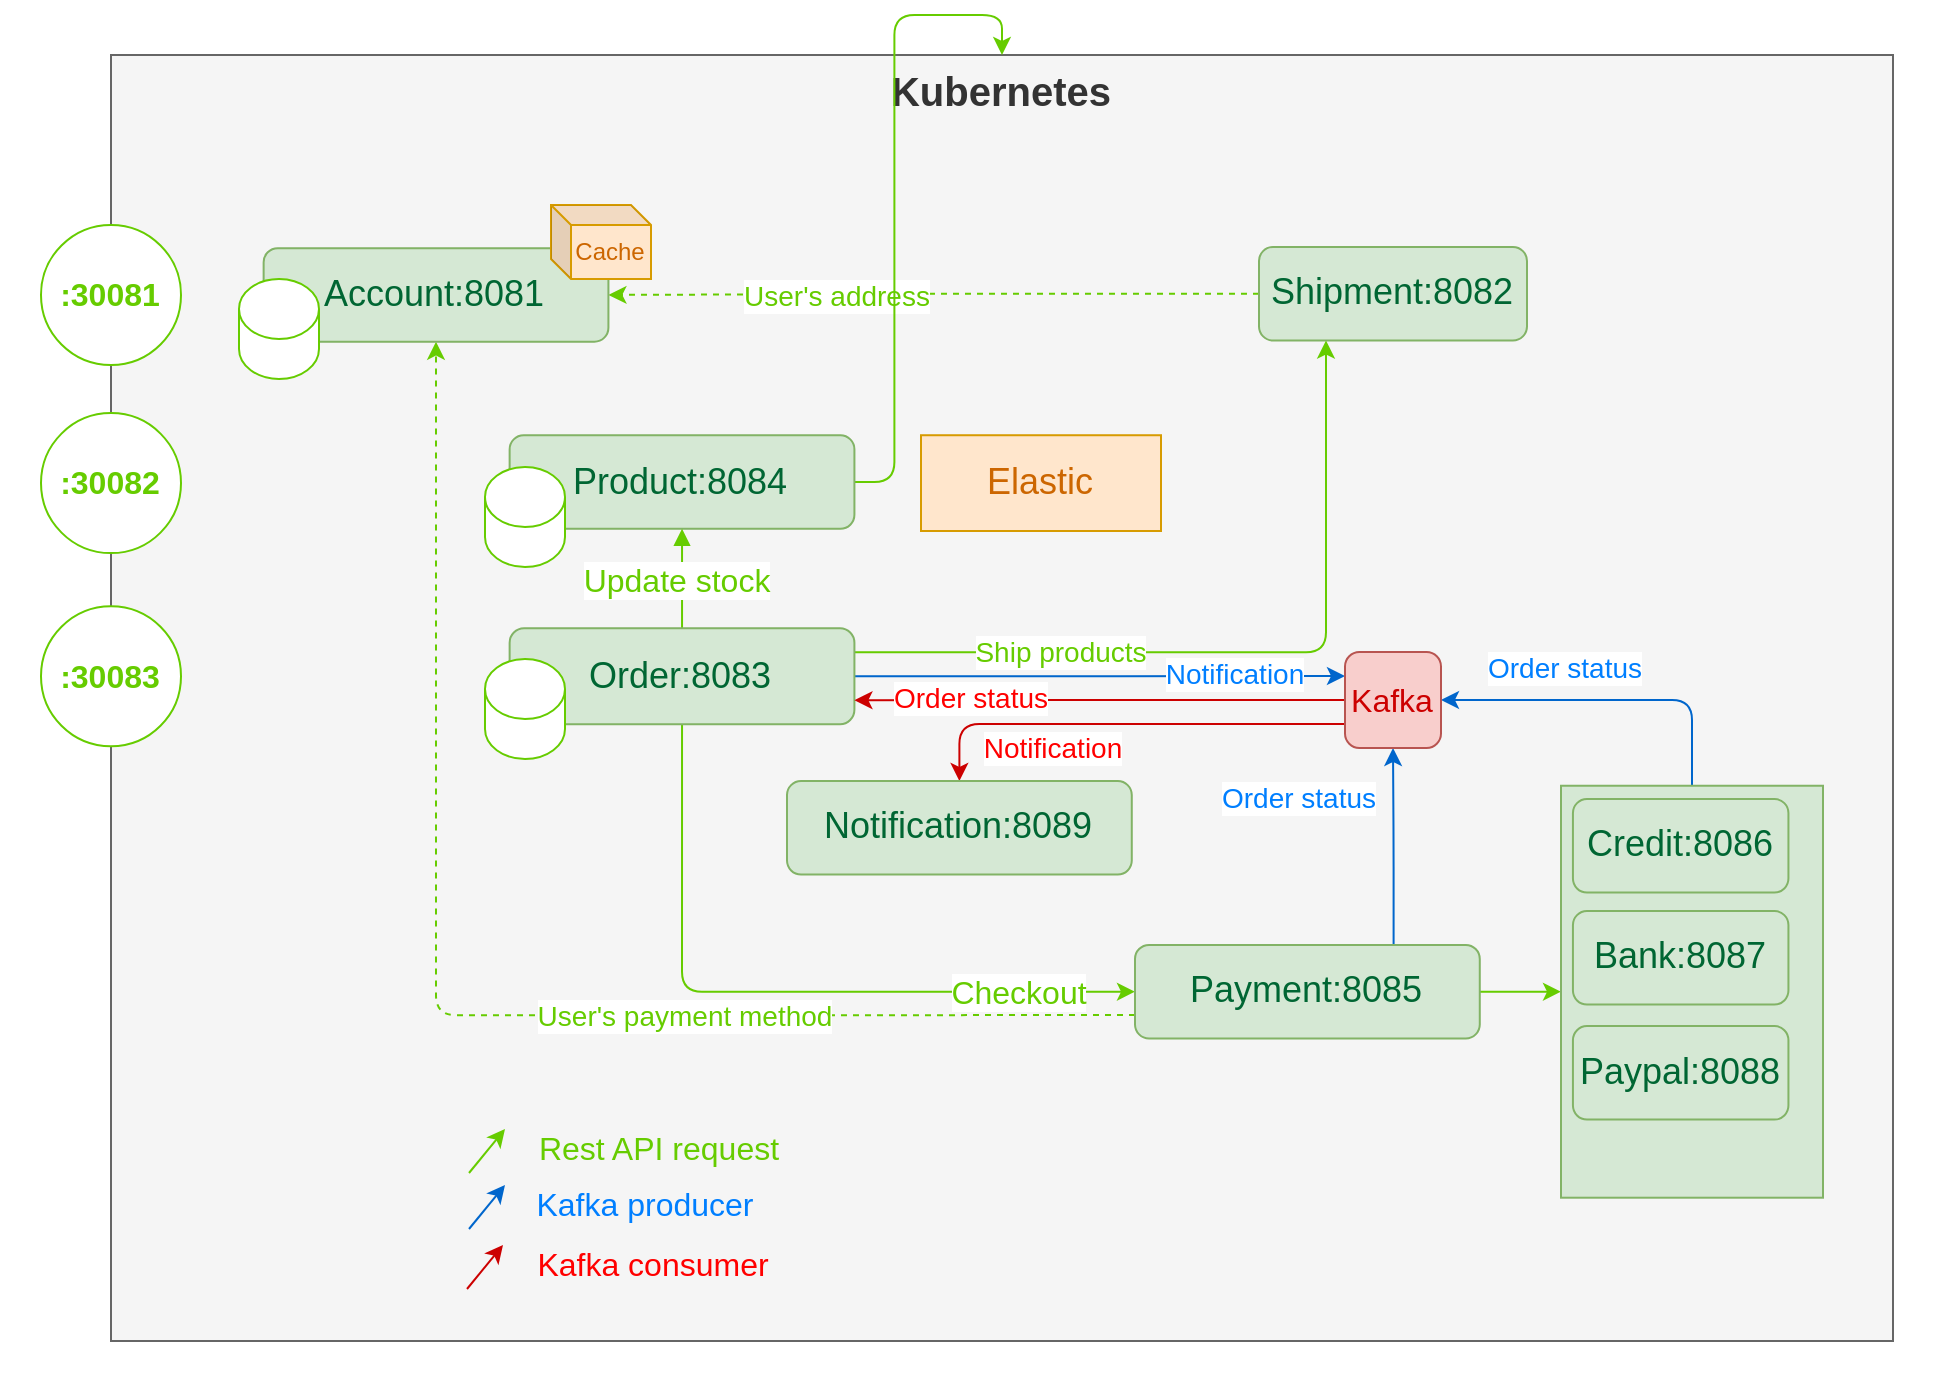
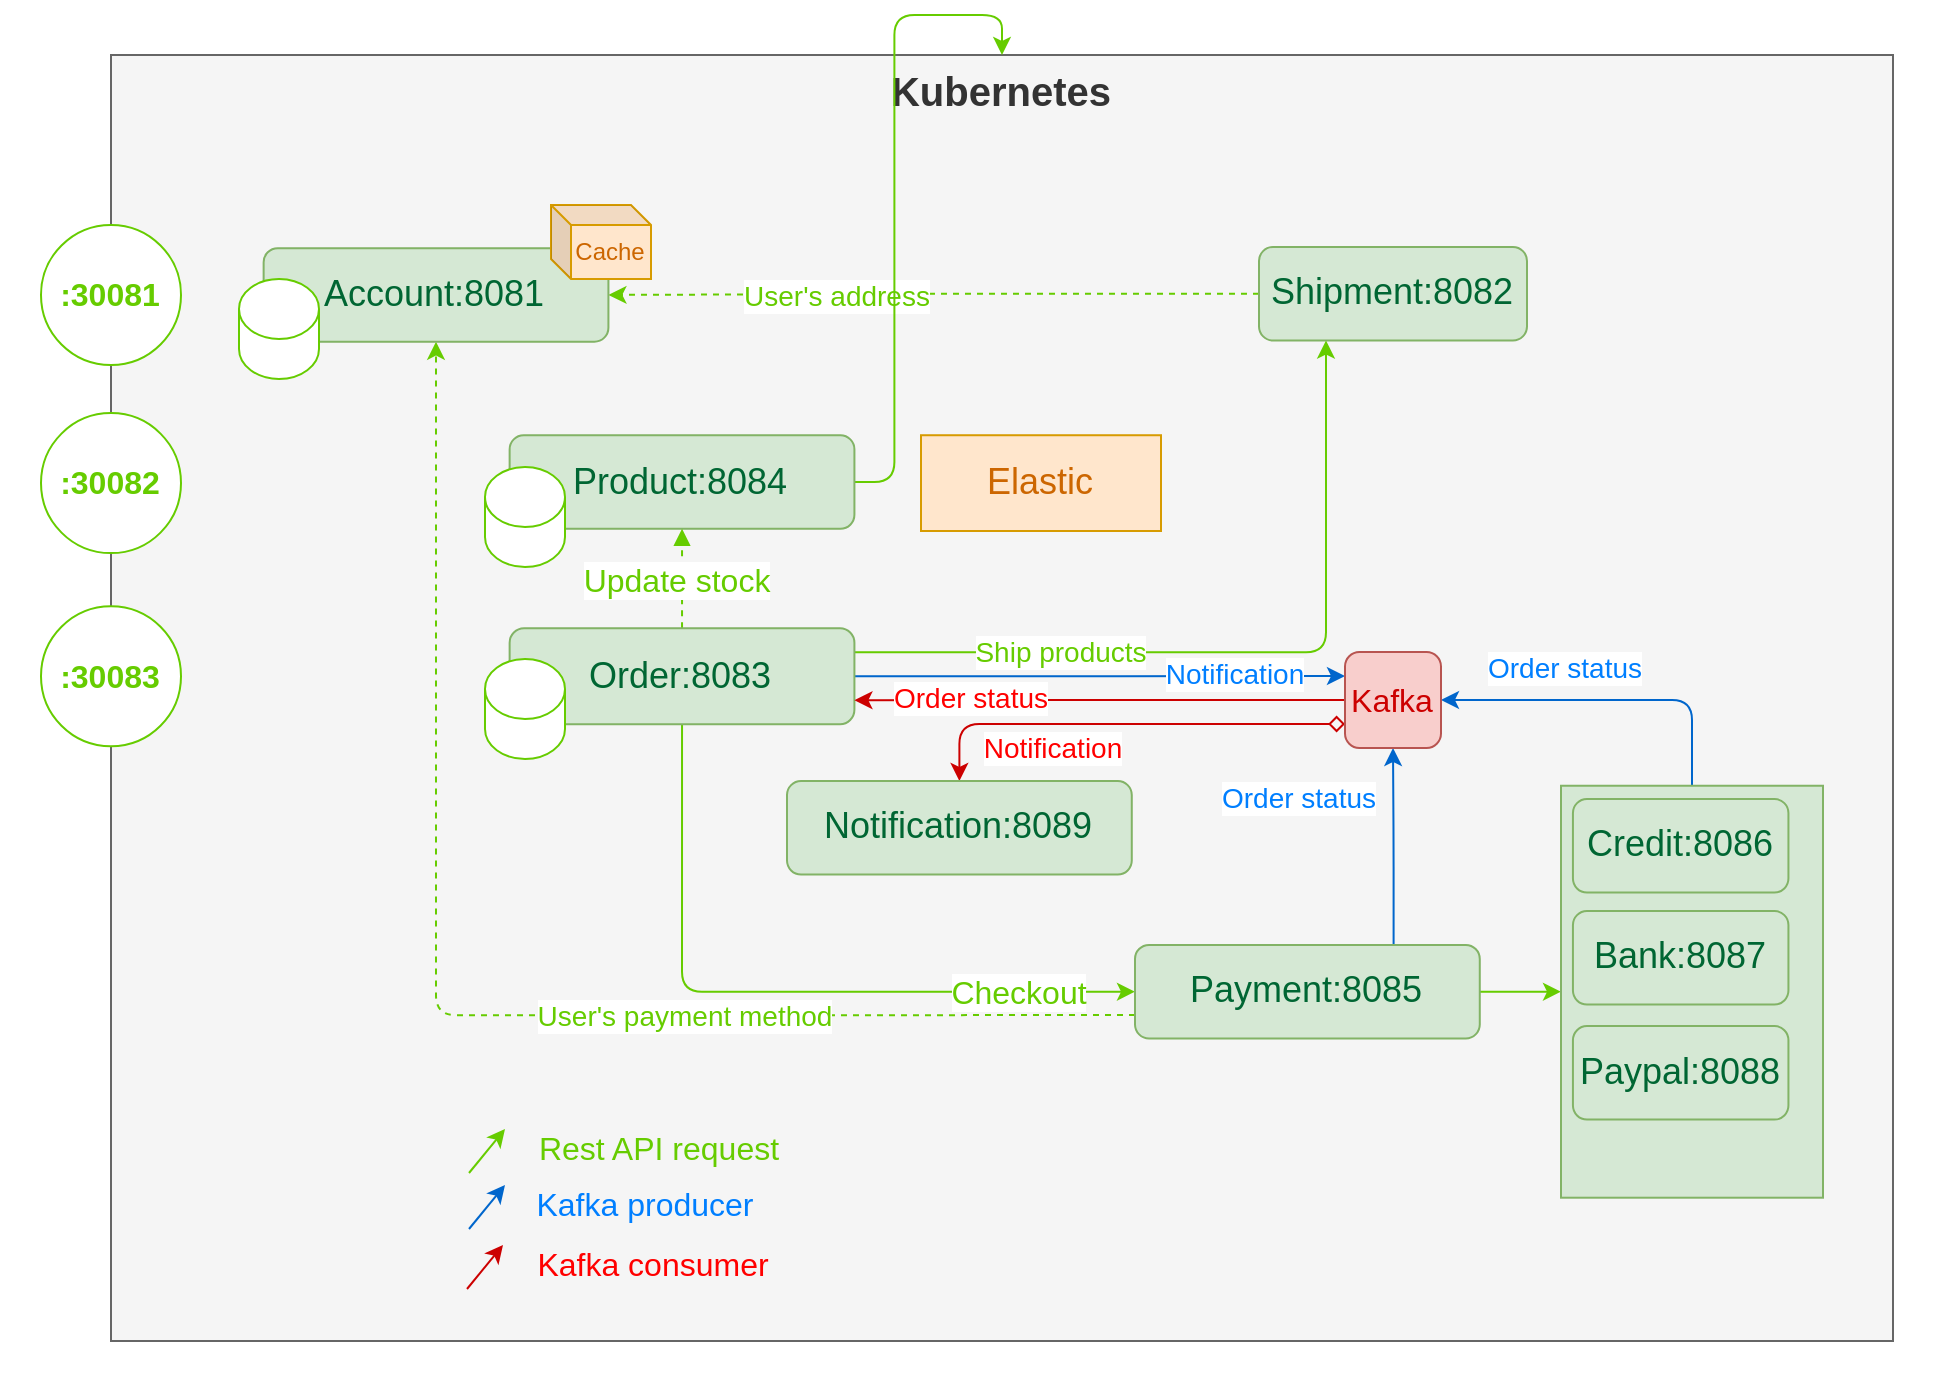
(682, 614) -> (682, 614)
(1336, 724) -> (1329, 724)
